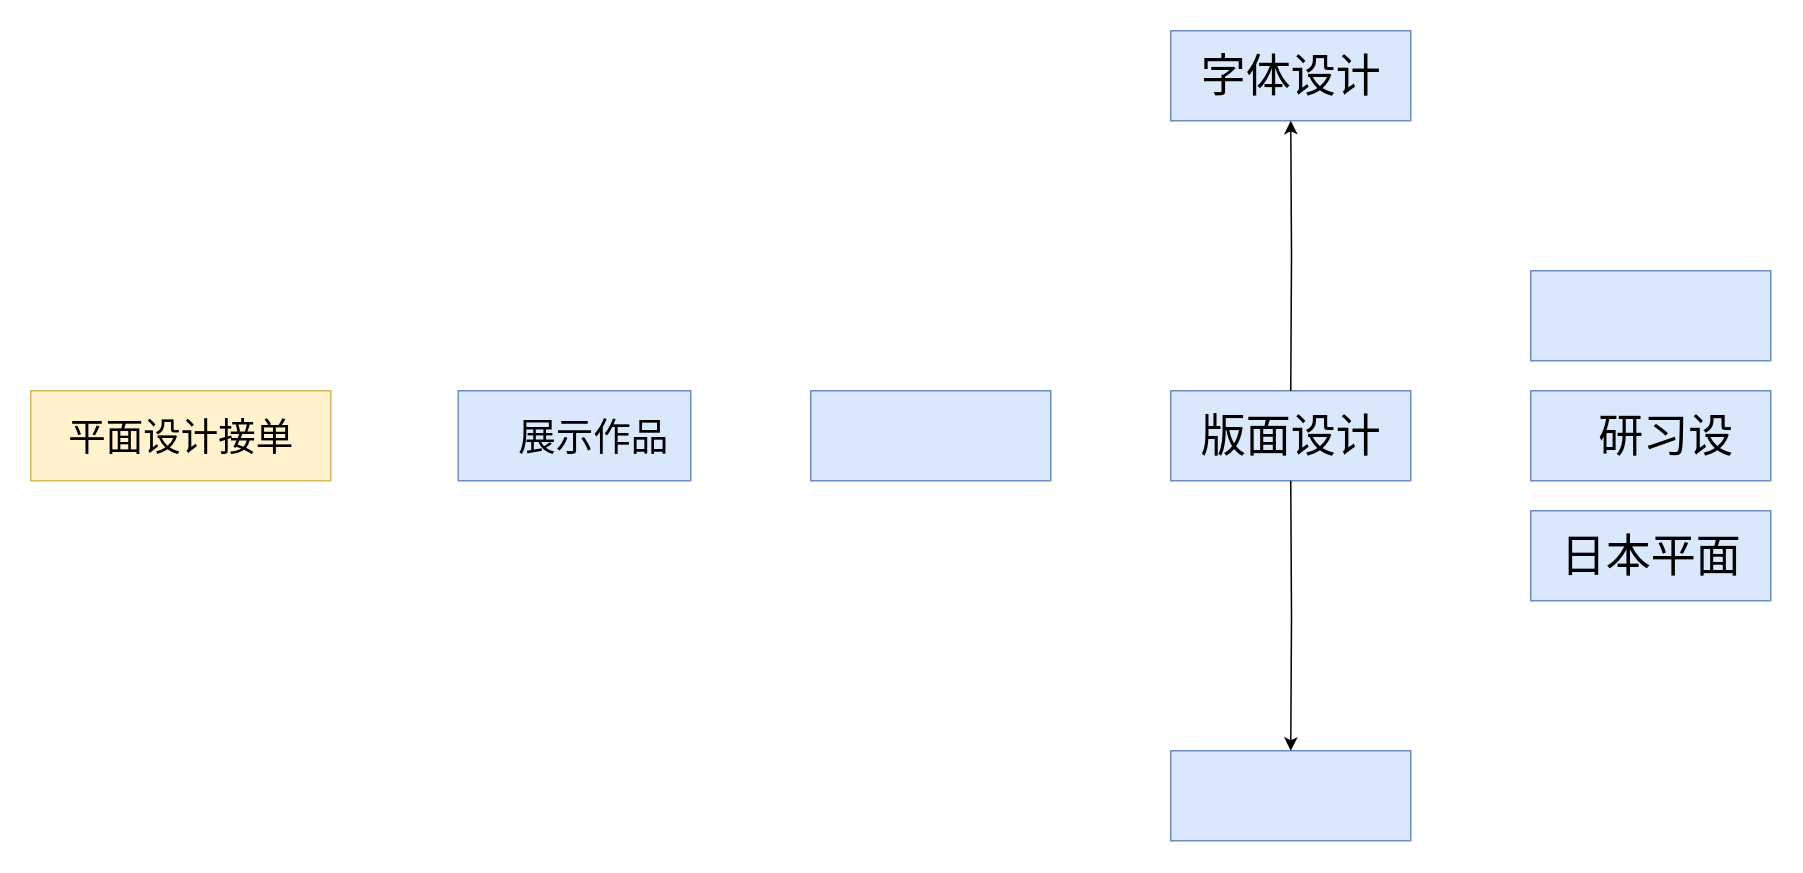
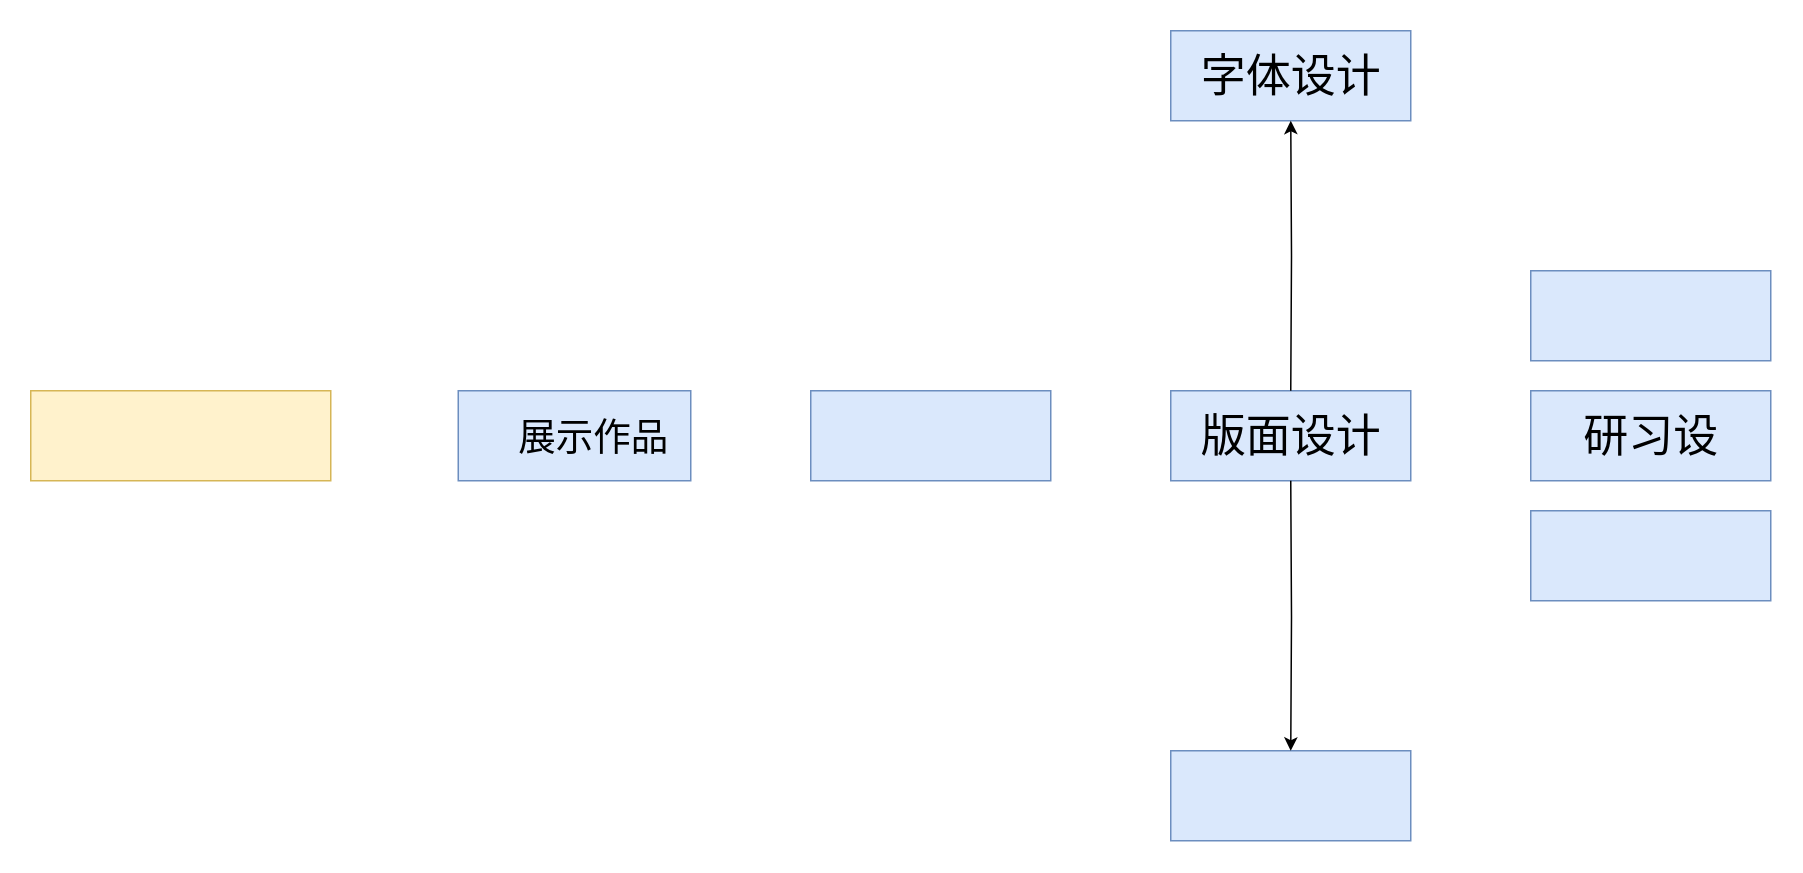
(181, 436) -> none
(1666, 436) -> (1651, 436)
(1651, 556) -> none
